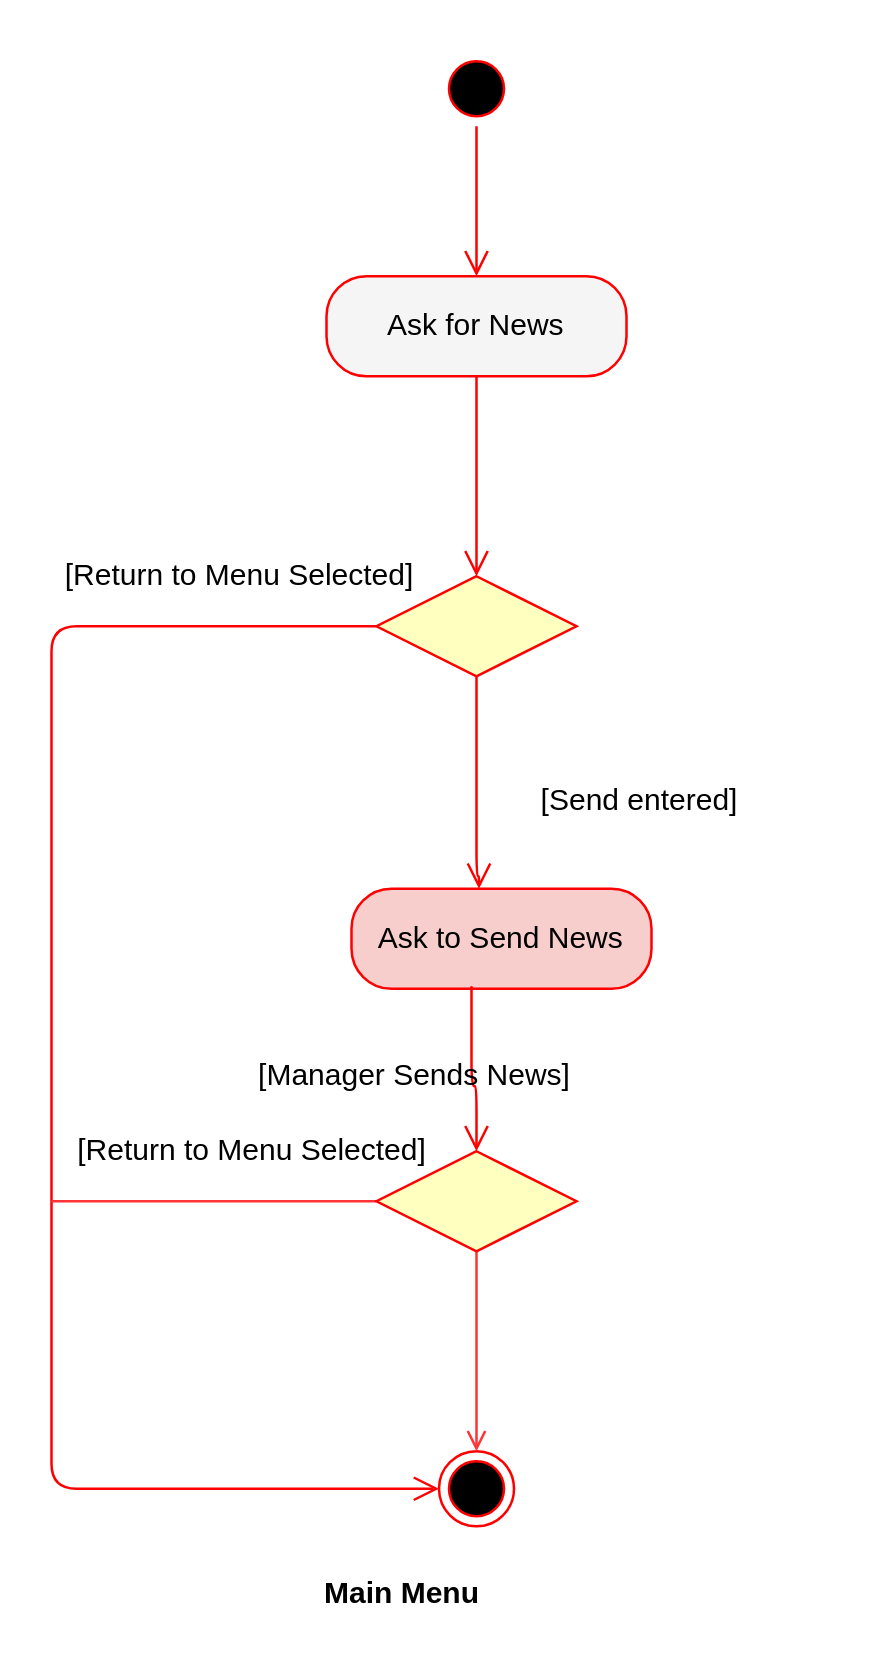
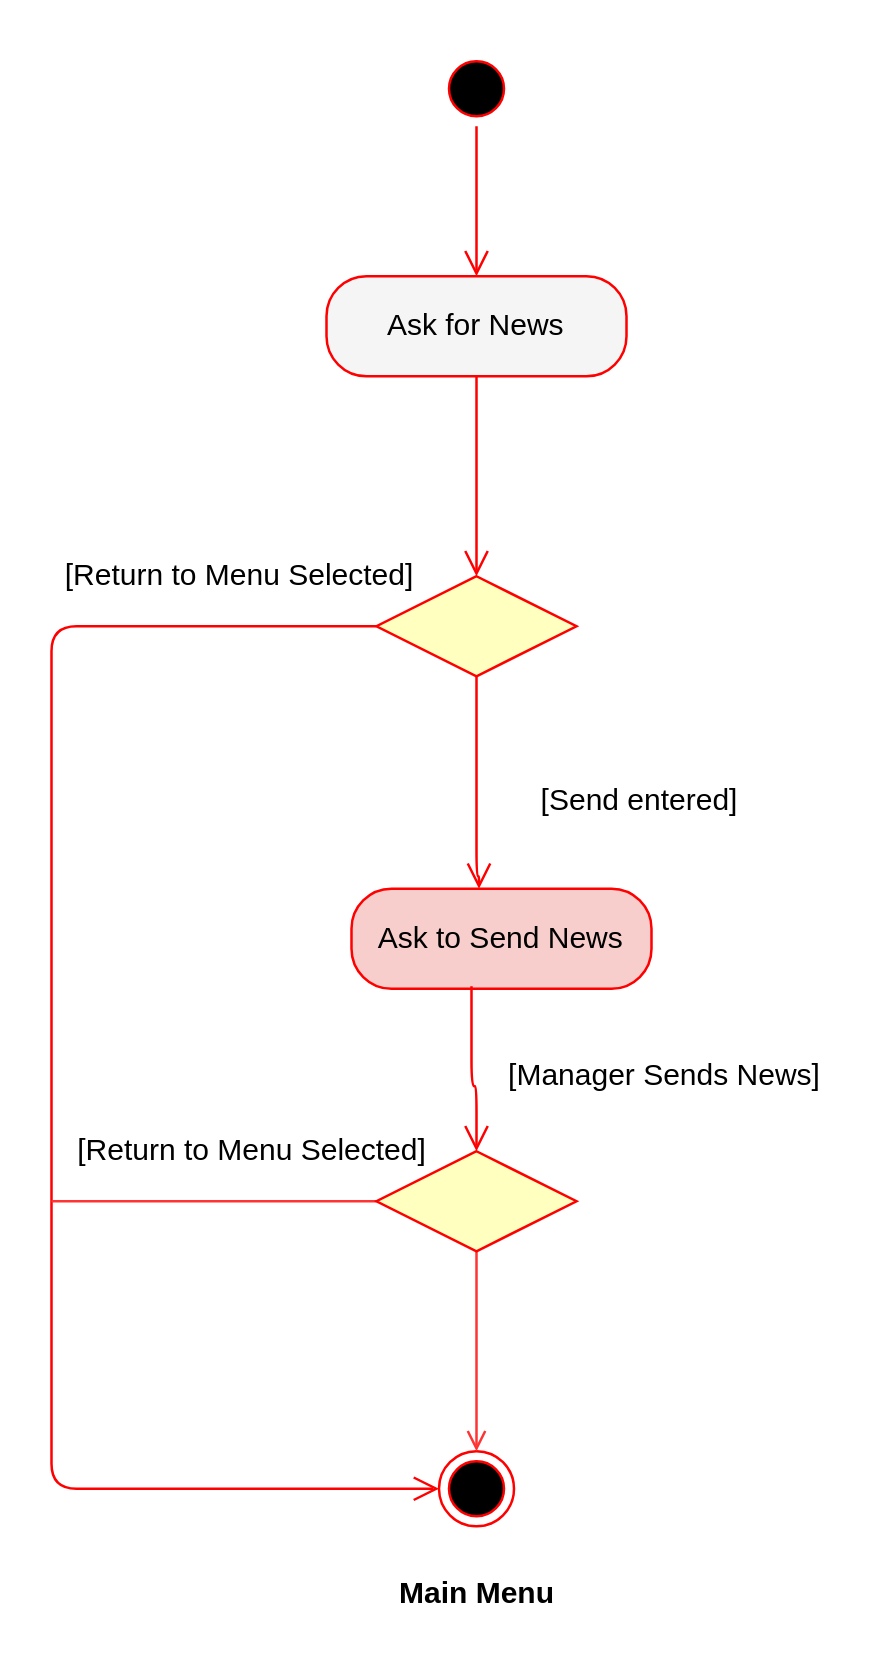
(414, 1076) -> (664, 1076)
(401, 1595) -> (476, 1595)
